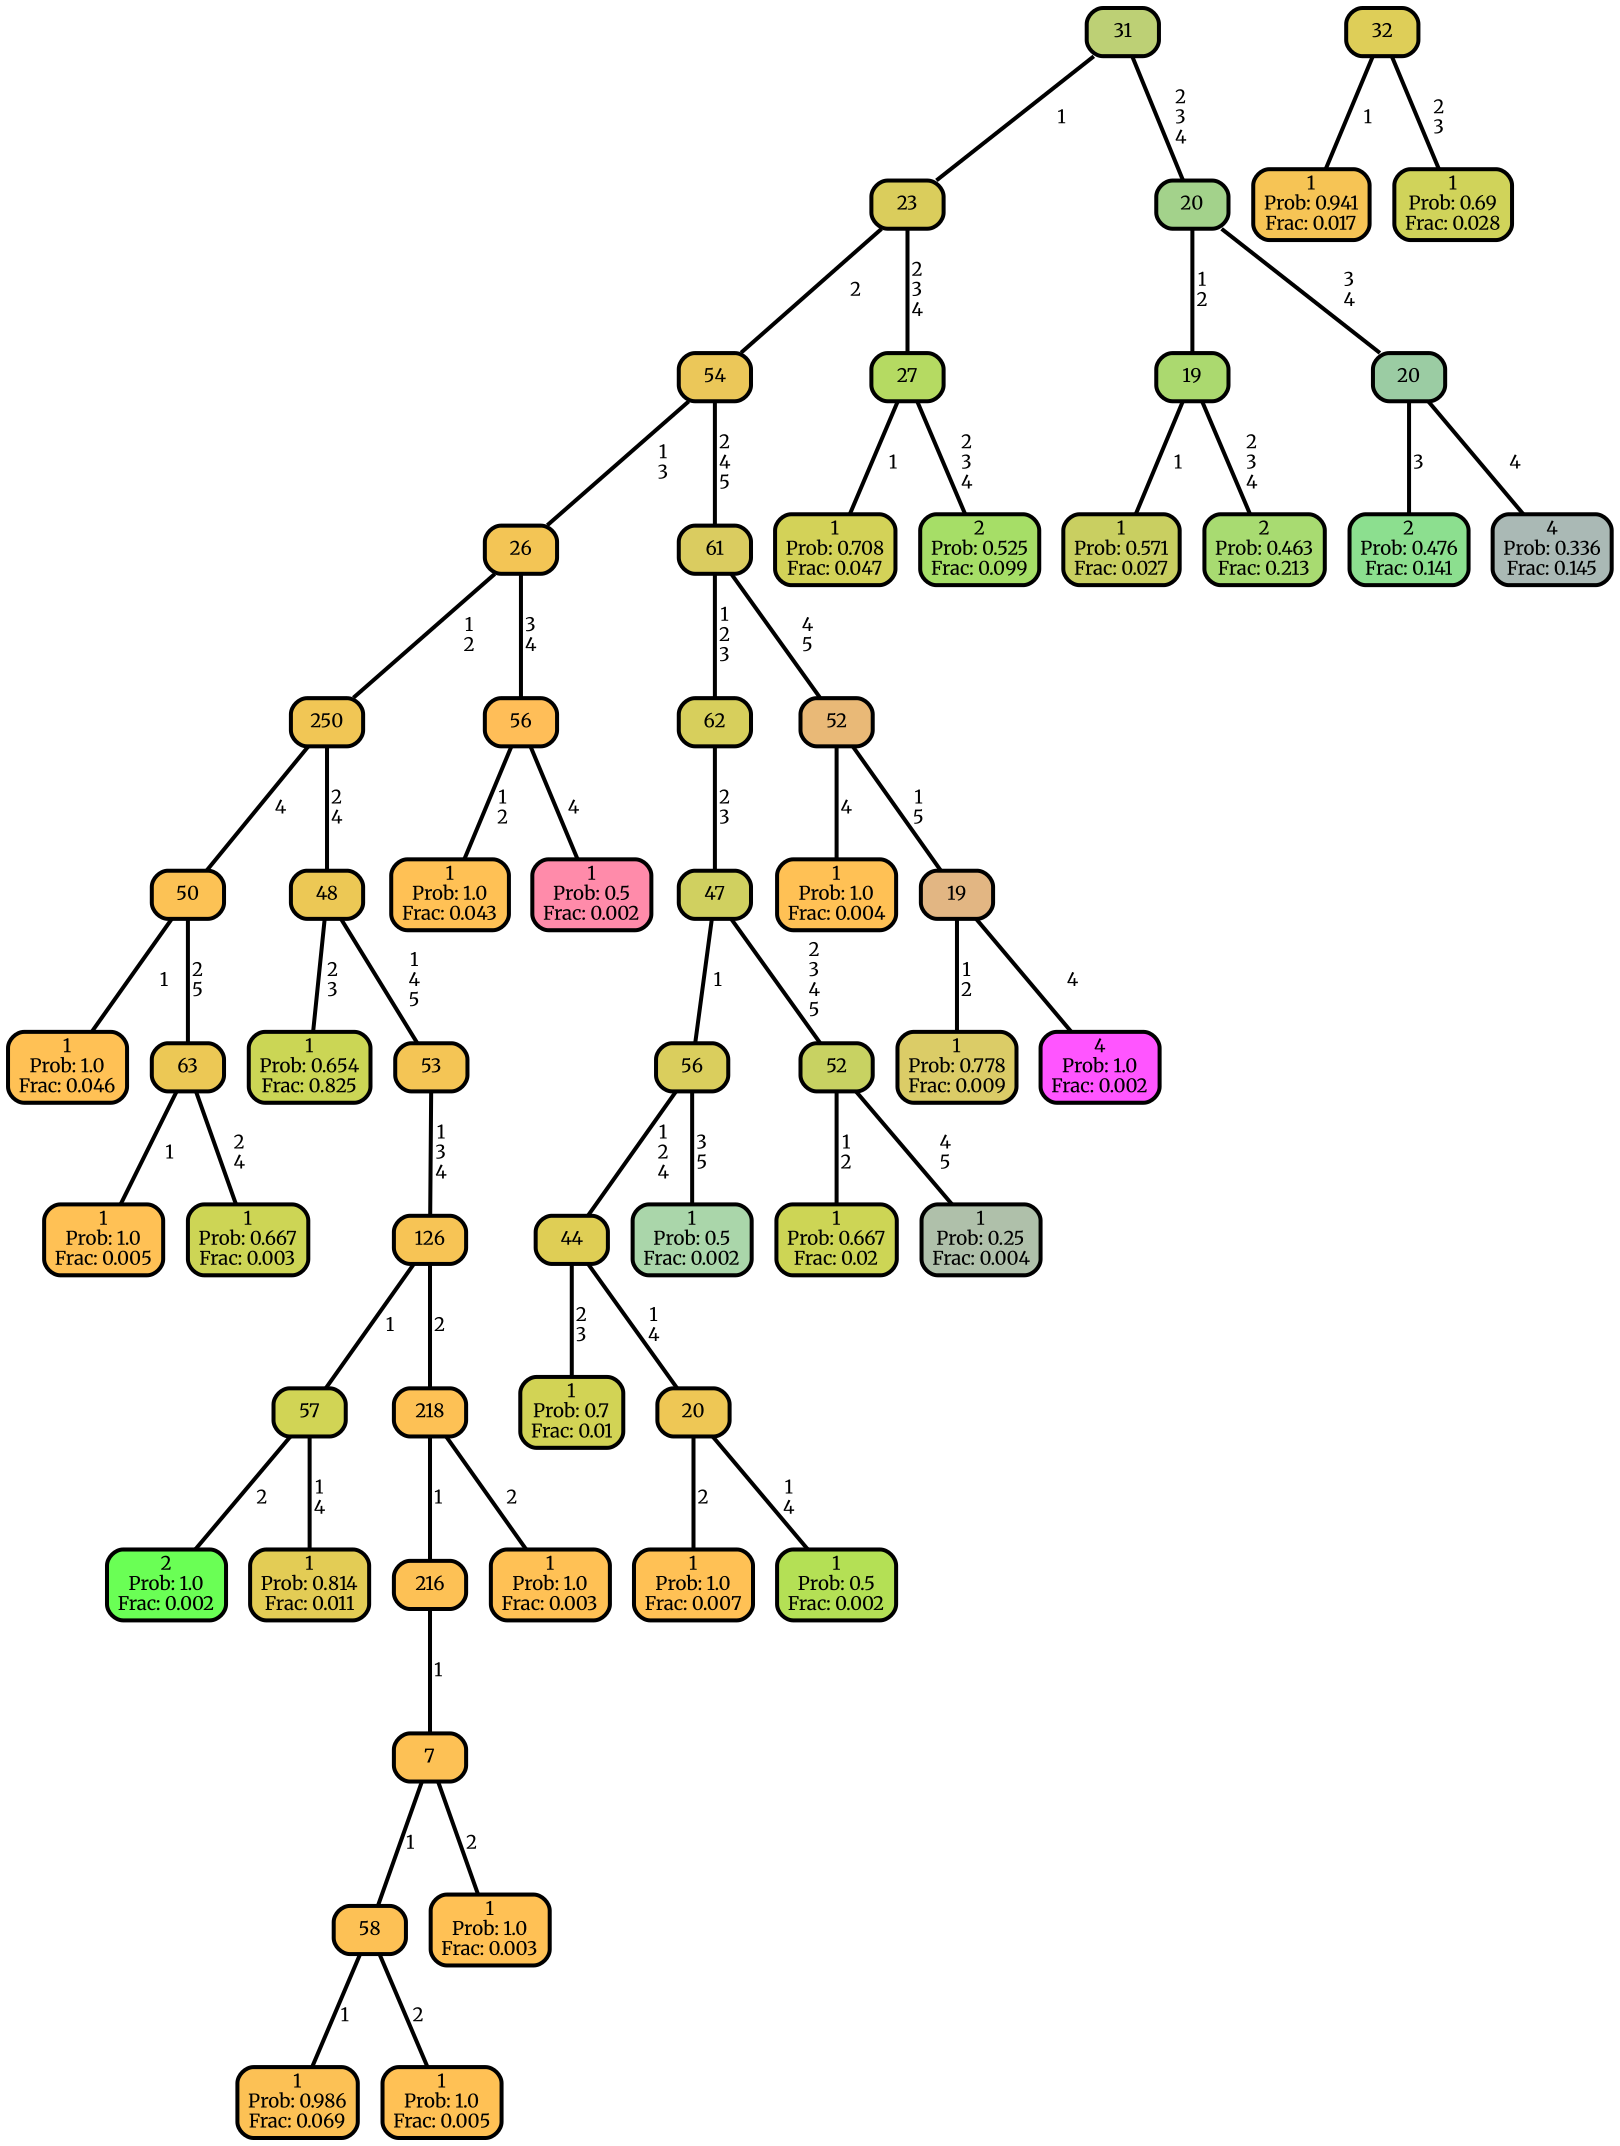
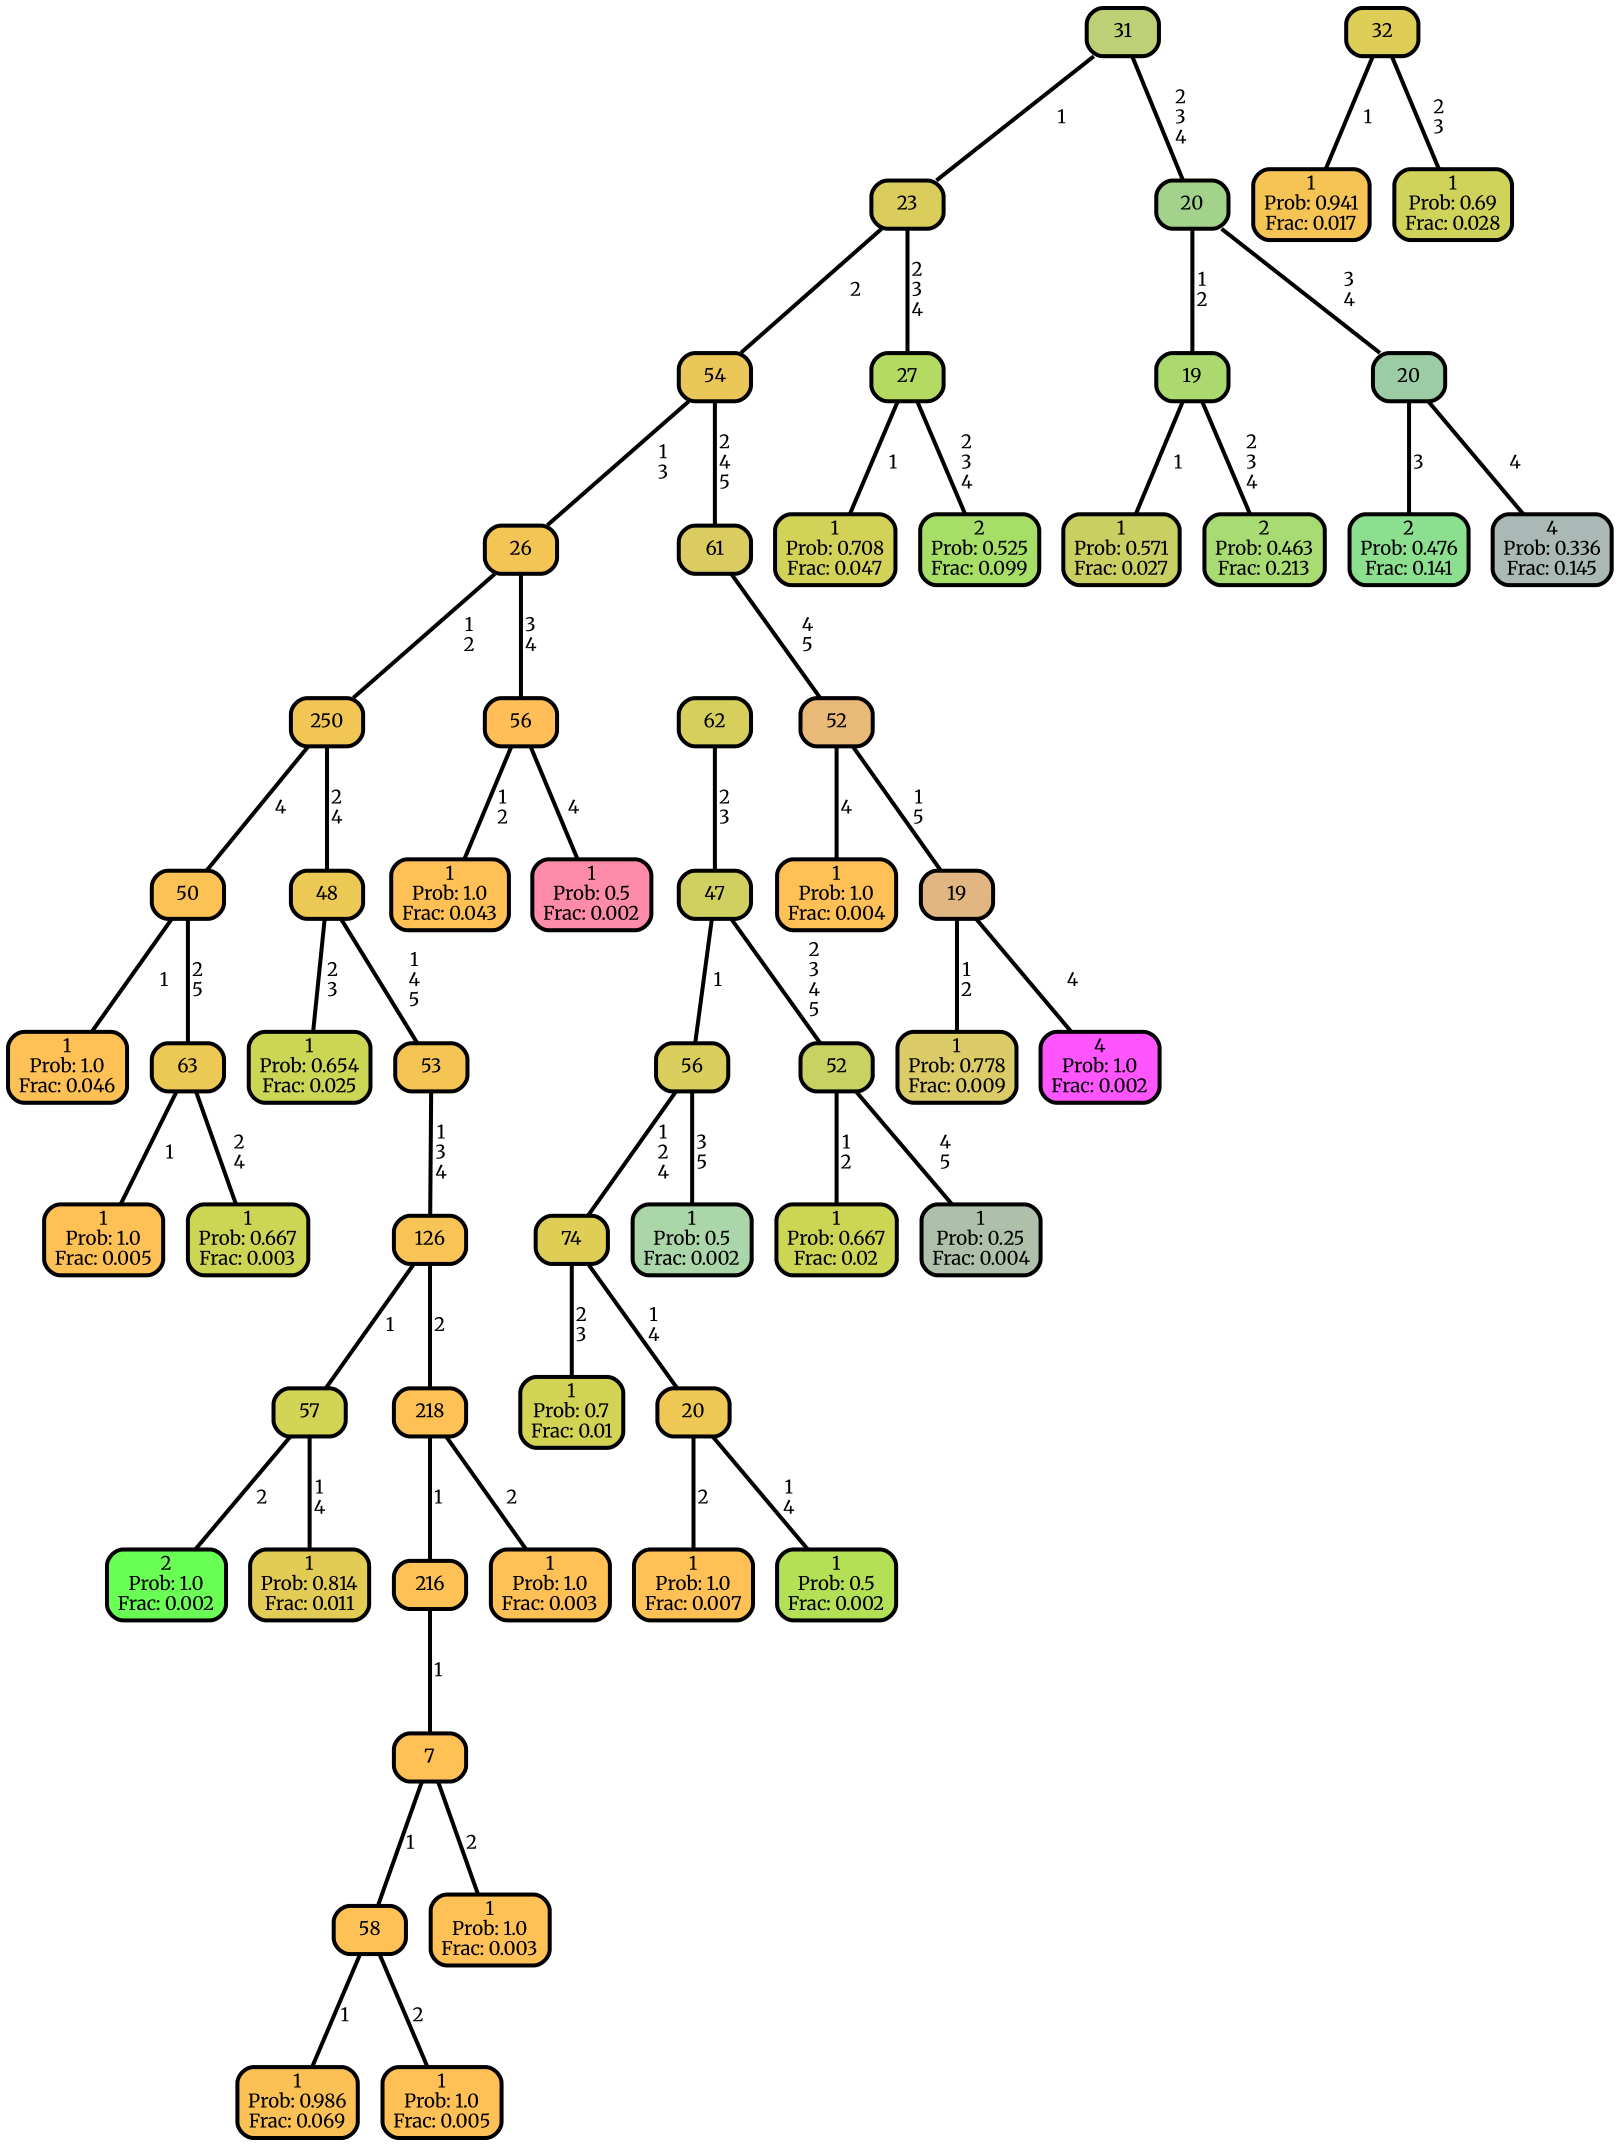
(715, 636) -> none
(310, 1067) -> (310, 1067)
(572, 1240) -> (572, 1240)
